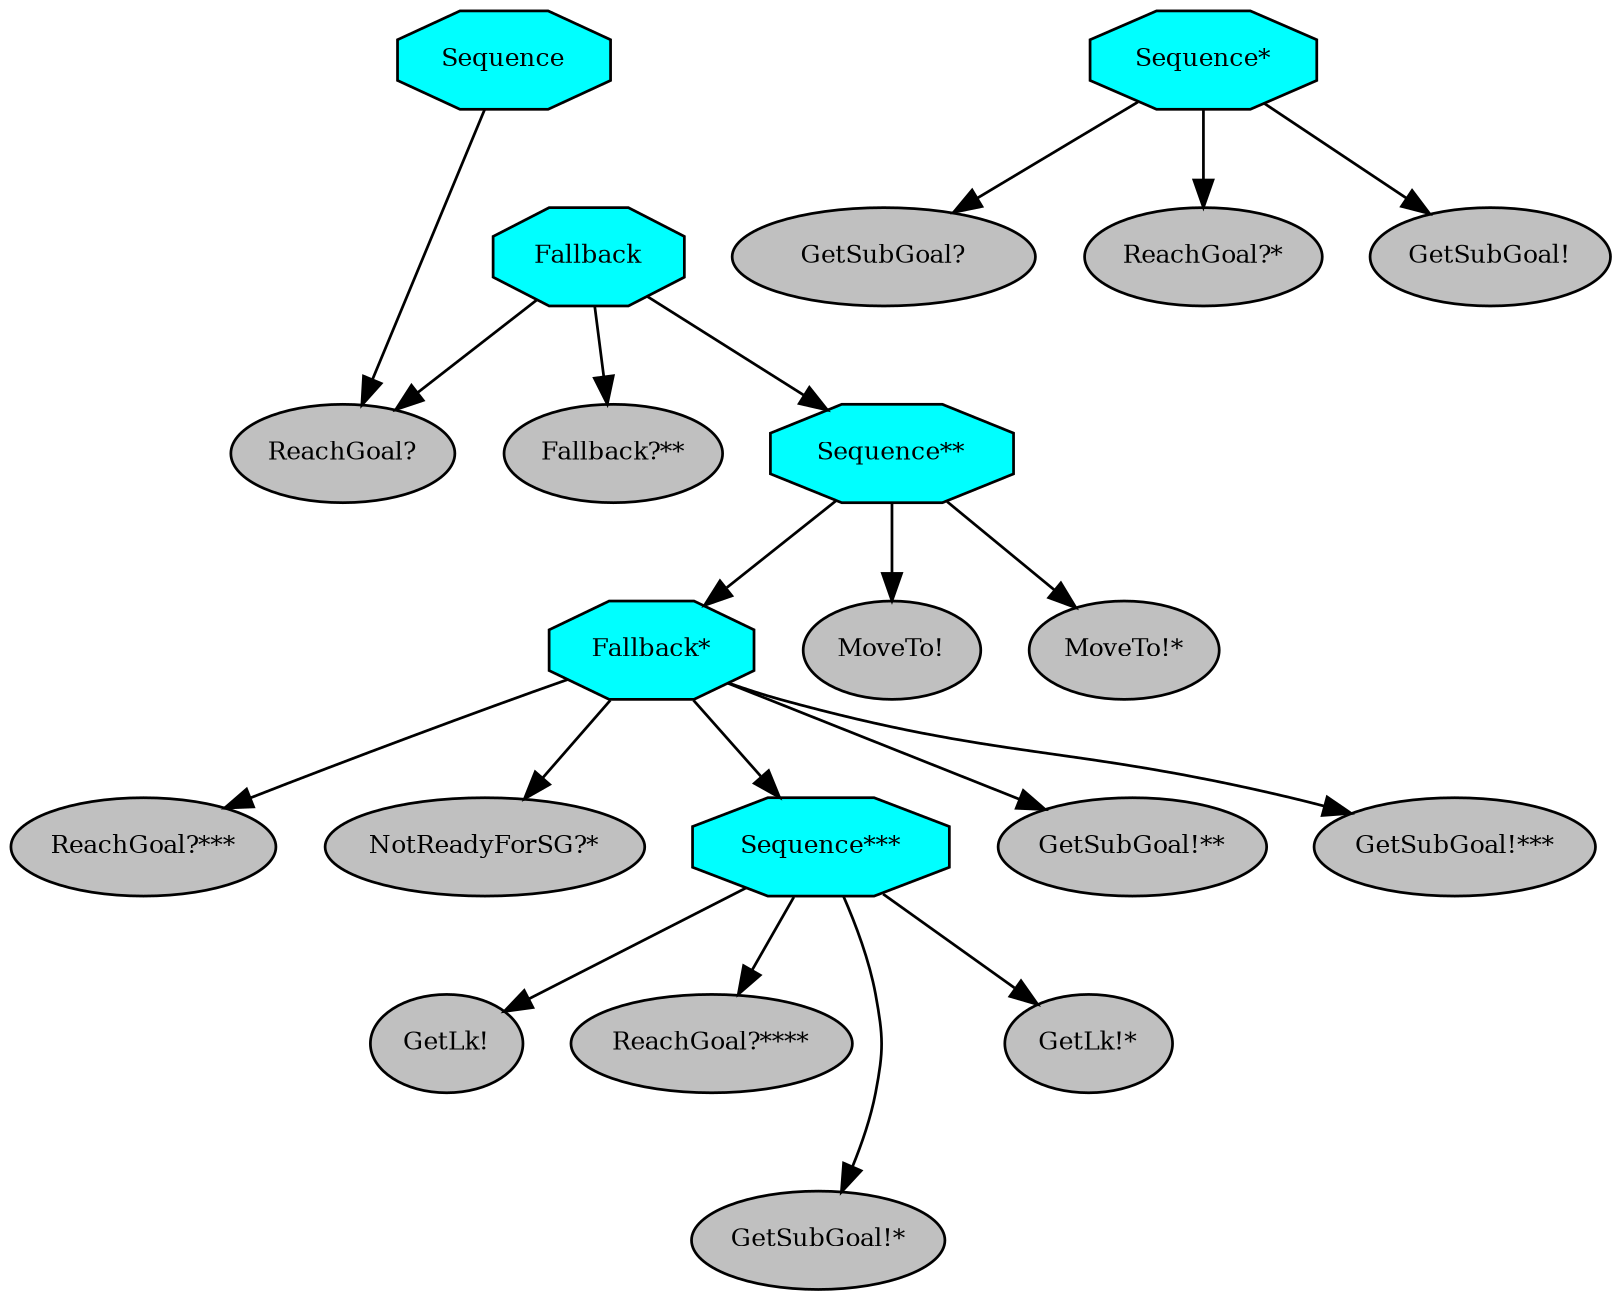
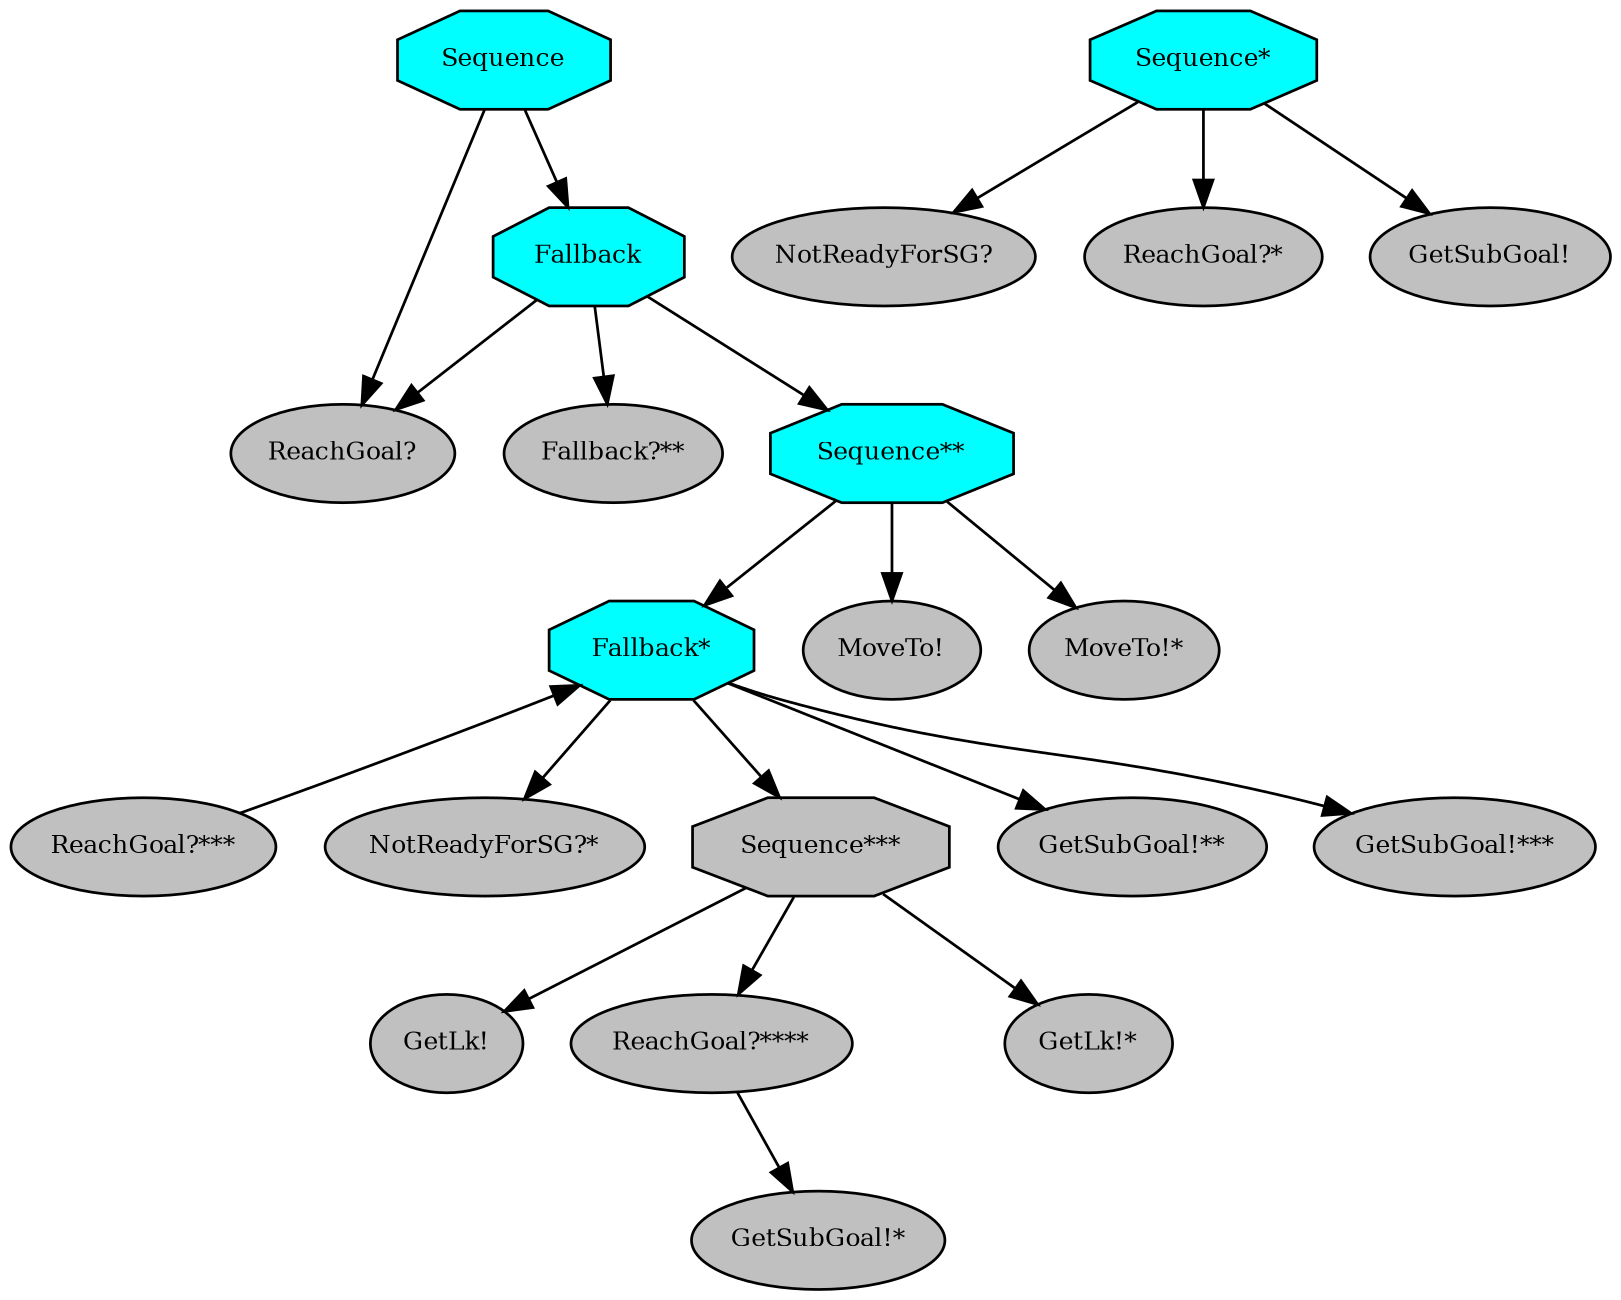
none -> (541, 146)
(884, 257) -> (884, 257)
(408, 738) -> (397, 755)
(821, 847) -> (821, 847)
(881, 1031) -> (758, 1130)
